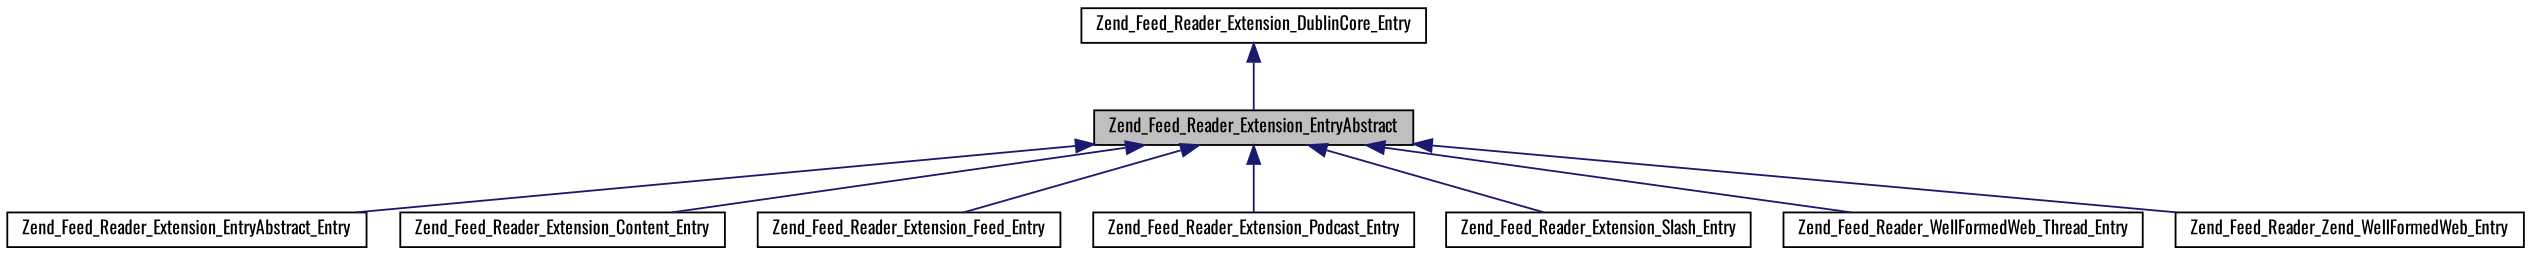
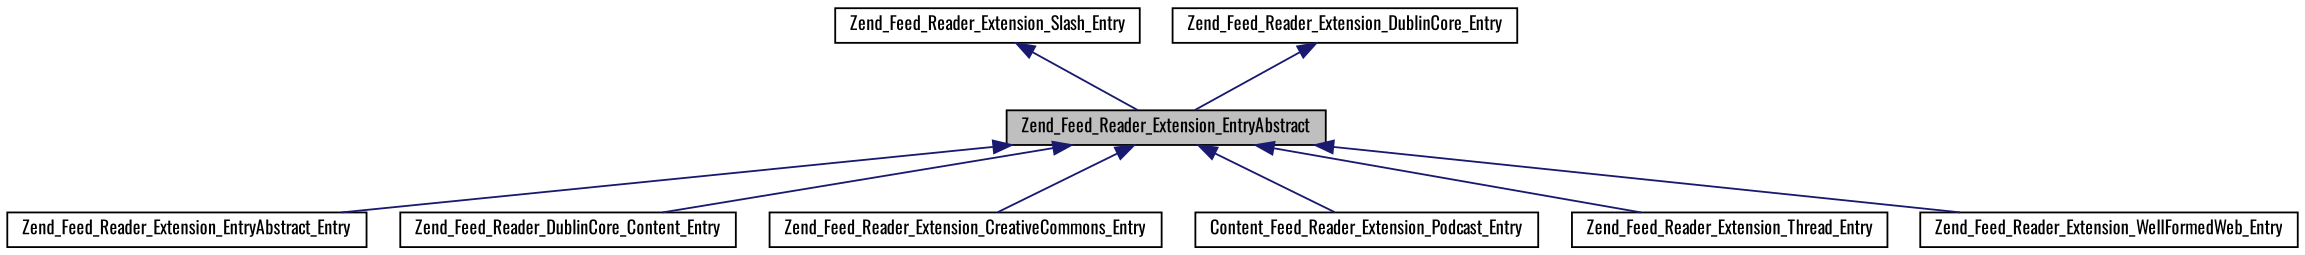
(1435, 181) -> (1085, 81)
(563, 230) -> (568, 230)
(909, 230) -> (966, 230)
(1254, 230) -> (1367, 230)
(1963, 230) -> (1730, 230)
(2350, 230) -> (2109, 230)
